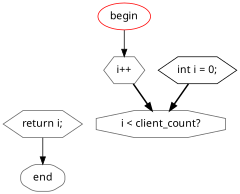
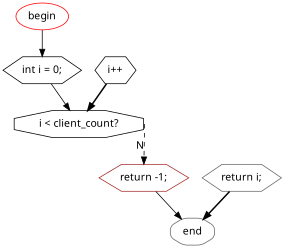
(124, 40) -> (42, 40)
(124, 70) -> (115, 70)
(181, 94) -> (58, 94)
(161, 124) -> (79, 124)
(43, 147) -> (219, 203)
none -> (144, 178)
